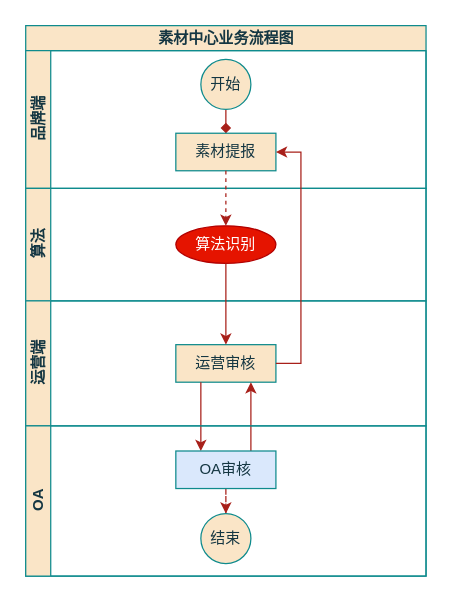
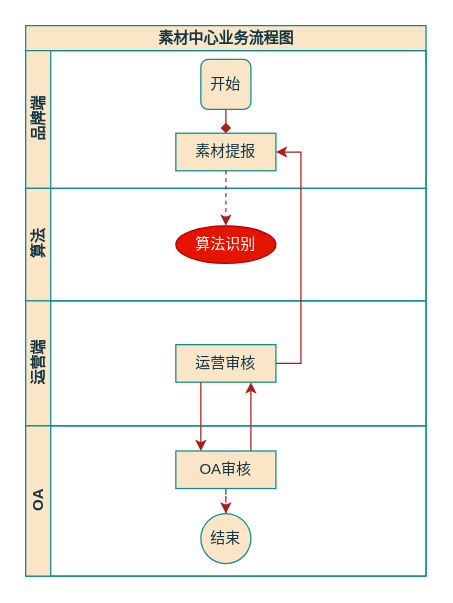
(226, 84) -> (226, 84)
(226, 297) -> none
(226, 469) -> (226, 469)
